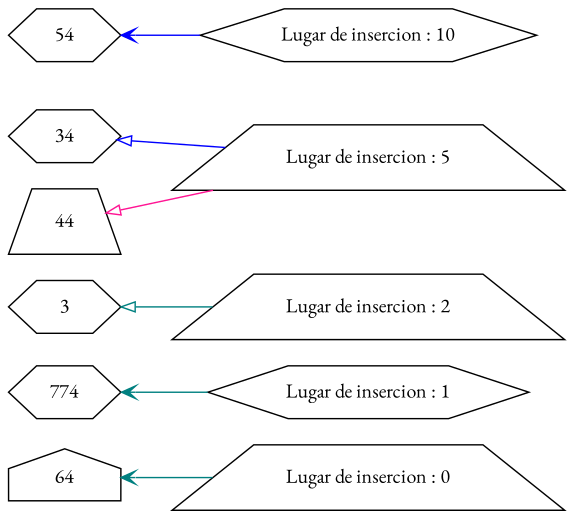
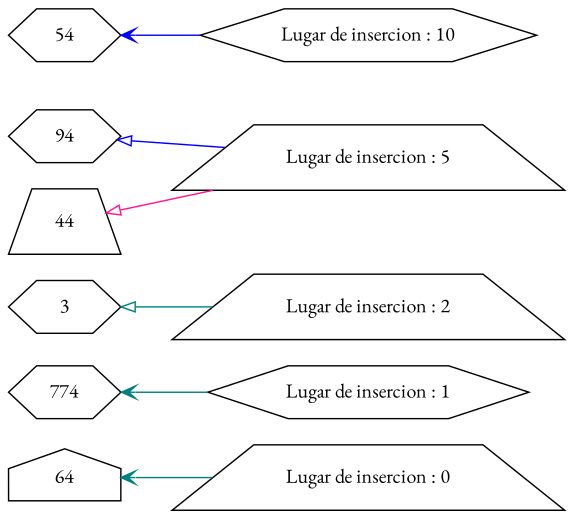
(65, 136) -> (65, 136)
